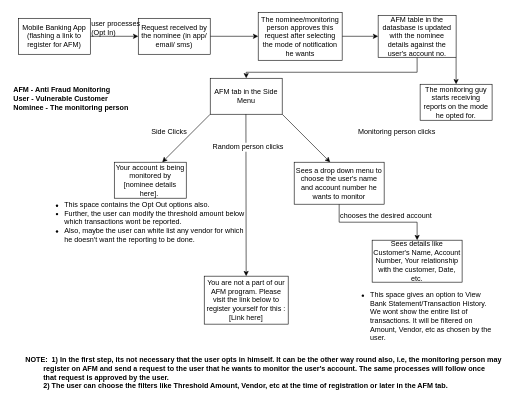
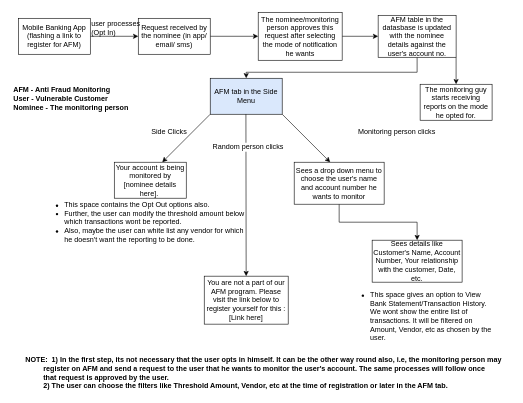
(246, 96) -> (246, 96)
(390, 216) -> none
